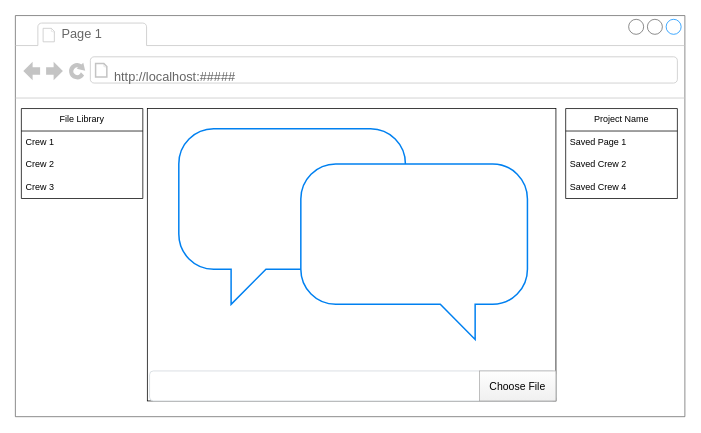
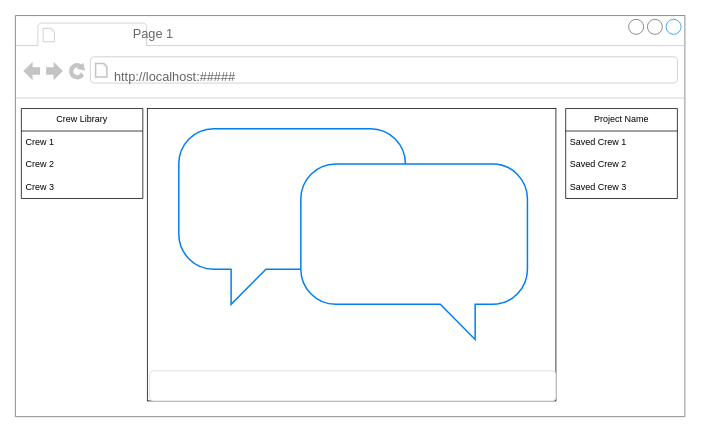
(102, 34) -> (173, 34)
(82, 120) -> (82, 120)
(598, 142) -> (598, 142)
(598, 187) -> (598, 187)
(518, 386) -> none
